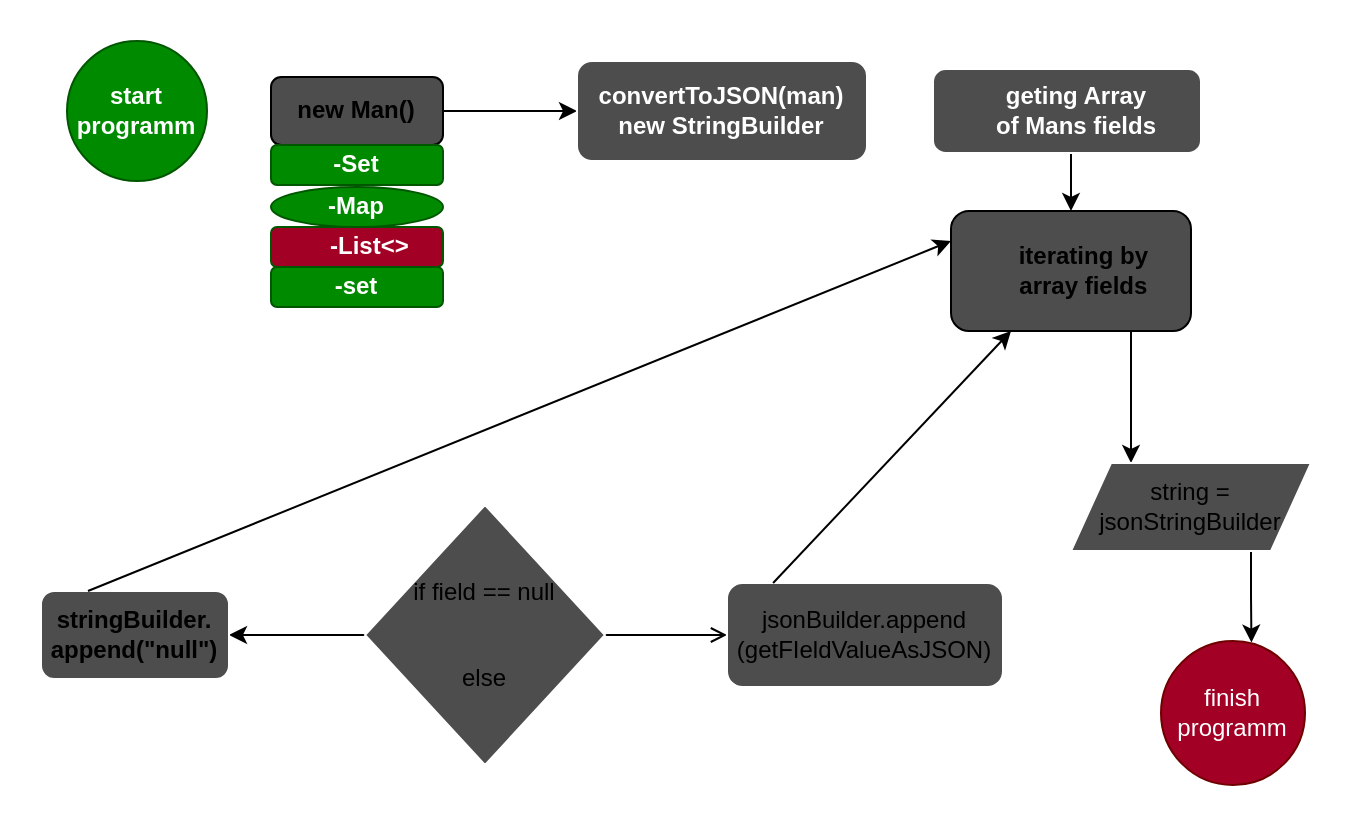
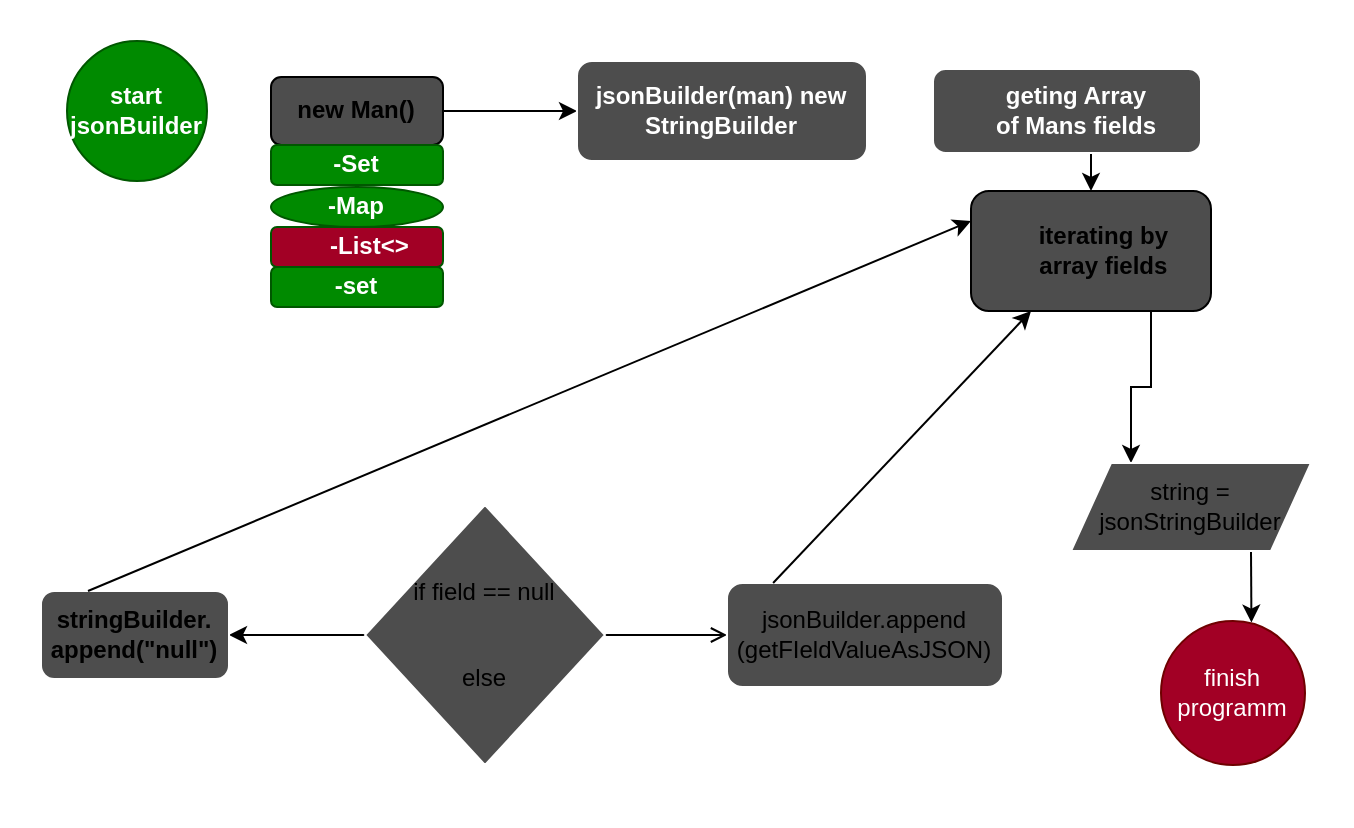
(137, 111) -> (137, 111)
(722, 111) -> (722, 111)
(1071, 271) -> (1091, 251)
(1233, 713) -> (1233, 693)
